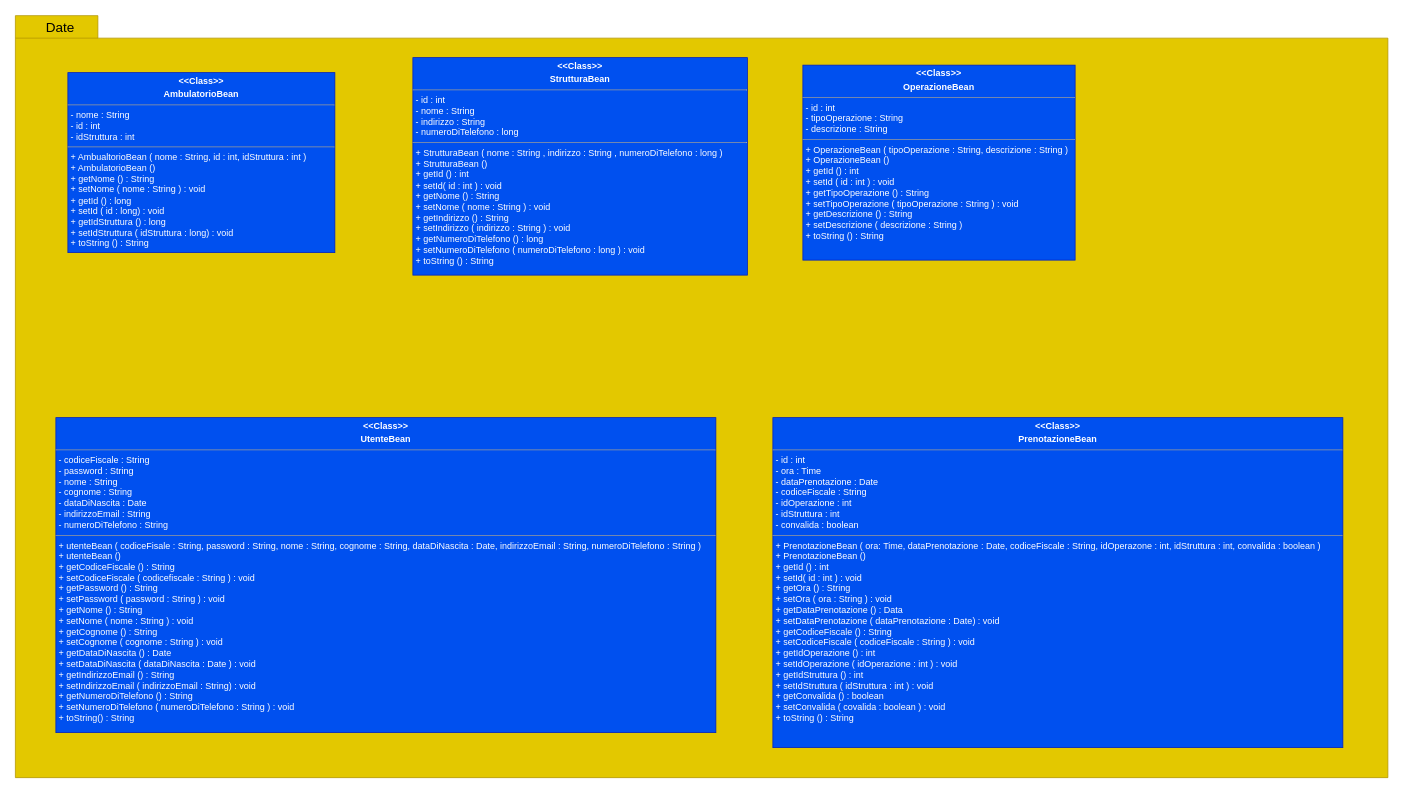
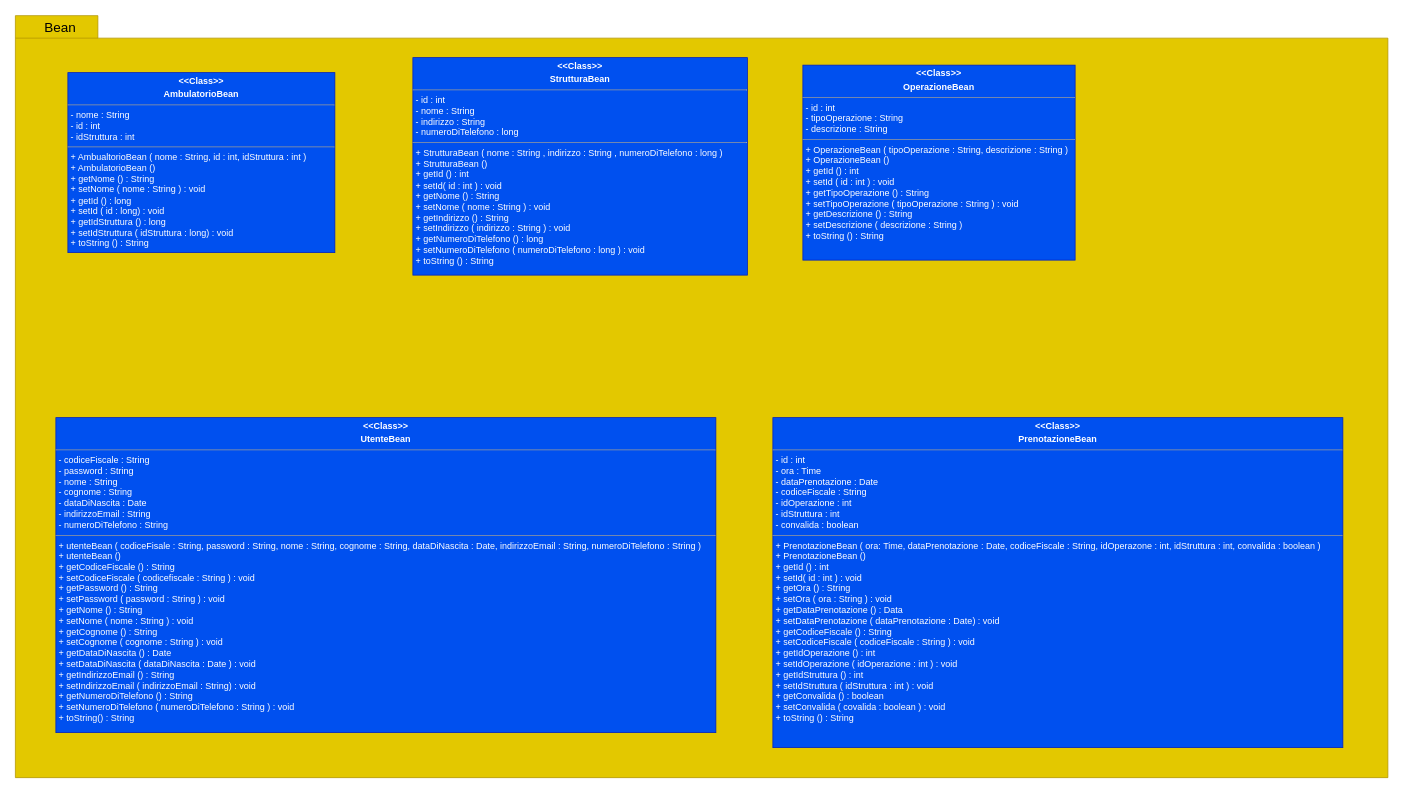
(60, 27) -> (60, 27)
